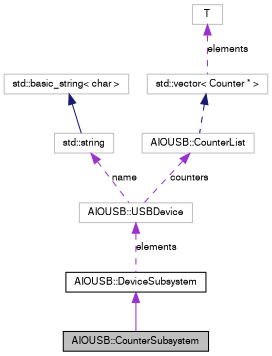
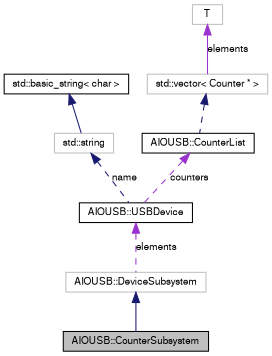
(208, 55) -> (208, 55)
(66, 84) -> (66, 84)
(198, 143) -> (198, 143)
(113, 182) -> (113, 182)
(136, 213) -> (136, 213)
(136, 282) -> (136, 282)
(136, 317) -> (136, 317)
